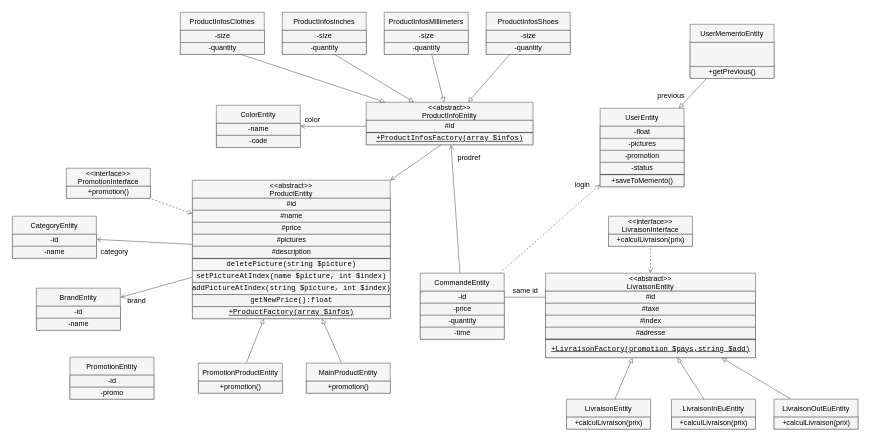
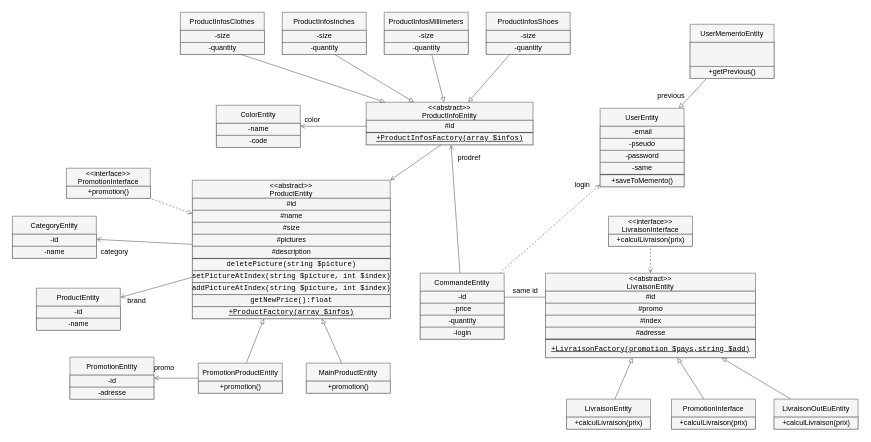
(643, 132) -> (643, 132)
(643, 144) -> (643, 144)
(643, 156) -> (643, 156)
(643, 168) -> (643, 168)
(292, 228) -> (292, 228)
(292, 277) -> (292, 277)
(78, 298) -> (78, 298)
(651, 309) -> (651, 309)
(463, 333) -> (463, 333)
none -> (177, 378)
(112, 393) -> (112, 393)
(713, 409) -> (713, 409)
